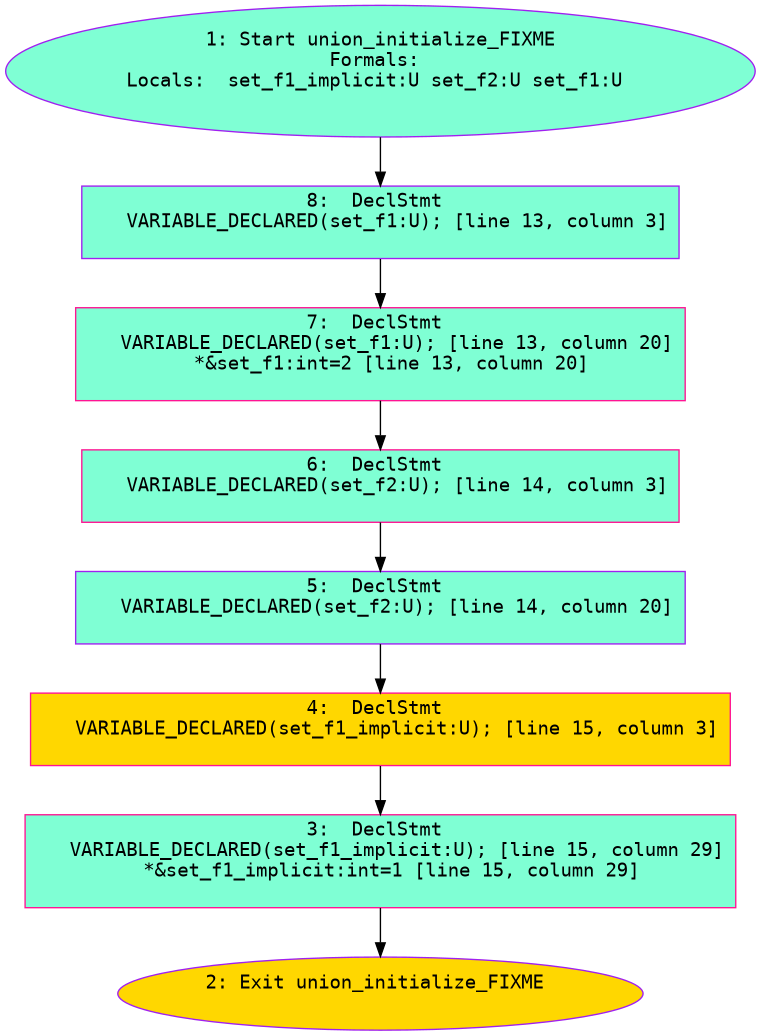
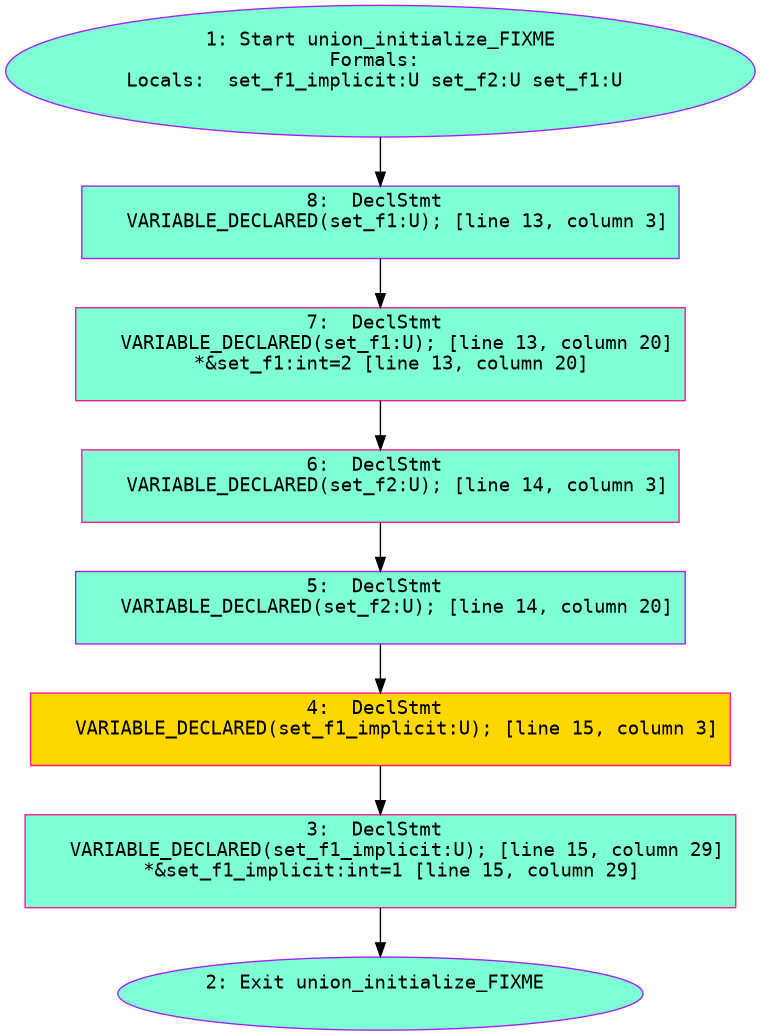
(380, 994) -> (380, 994)
